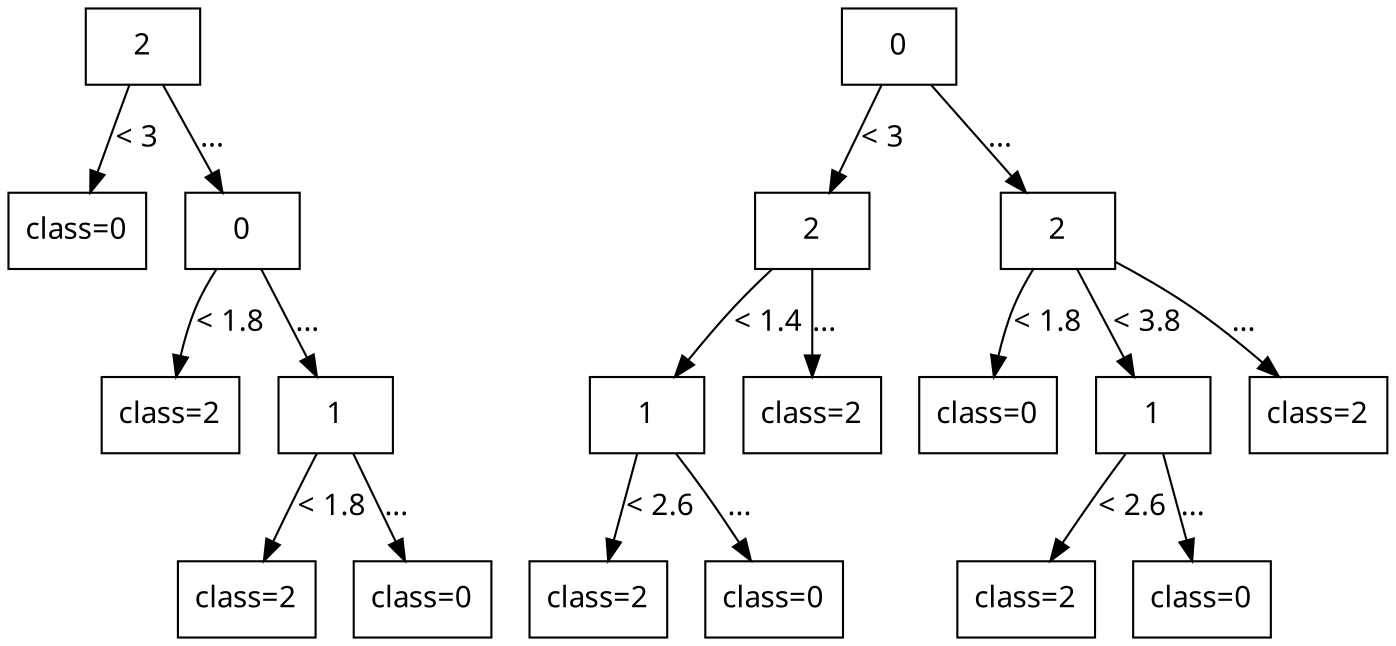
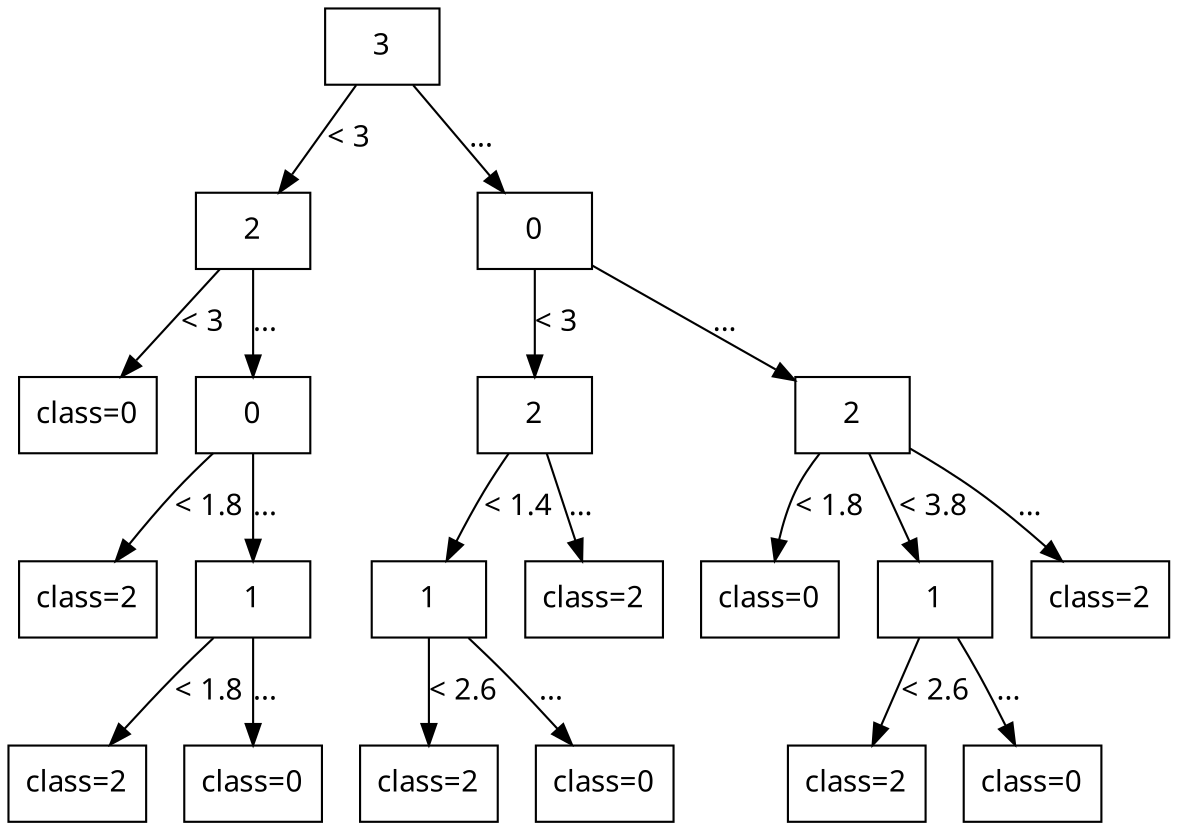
none -> (382, 47)
